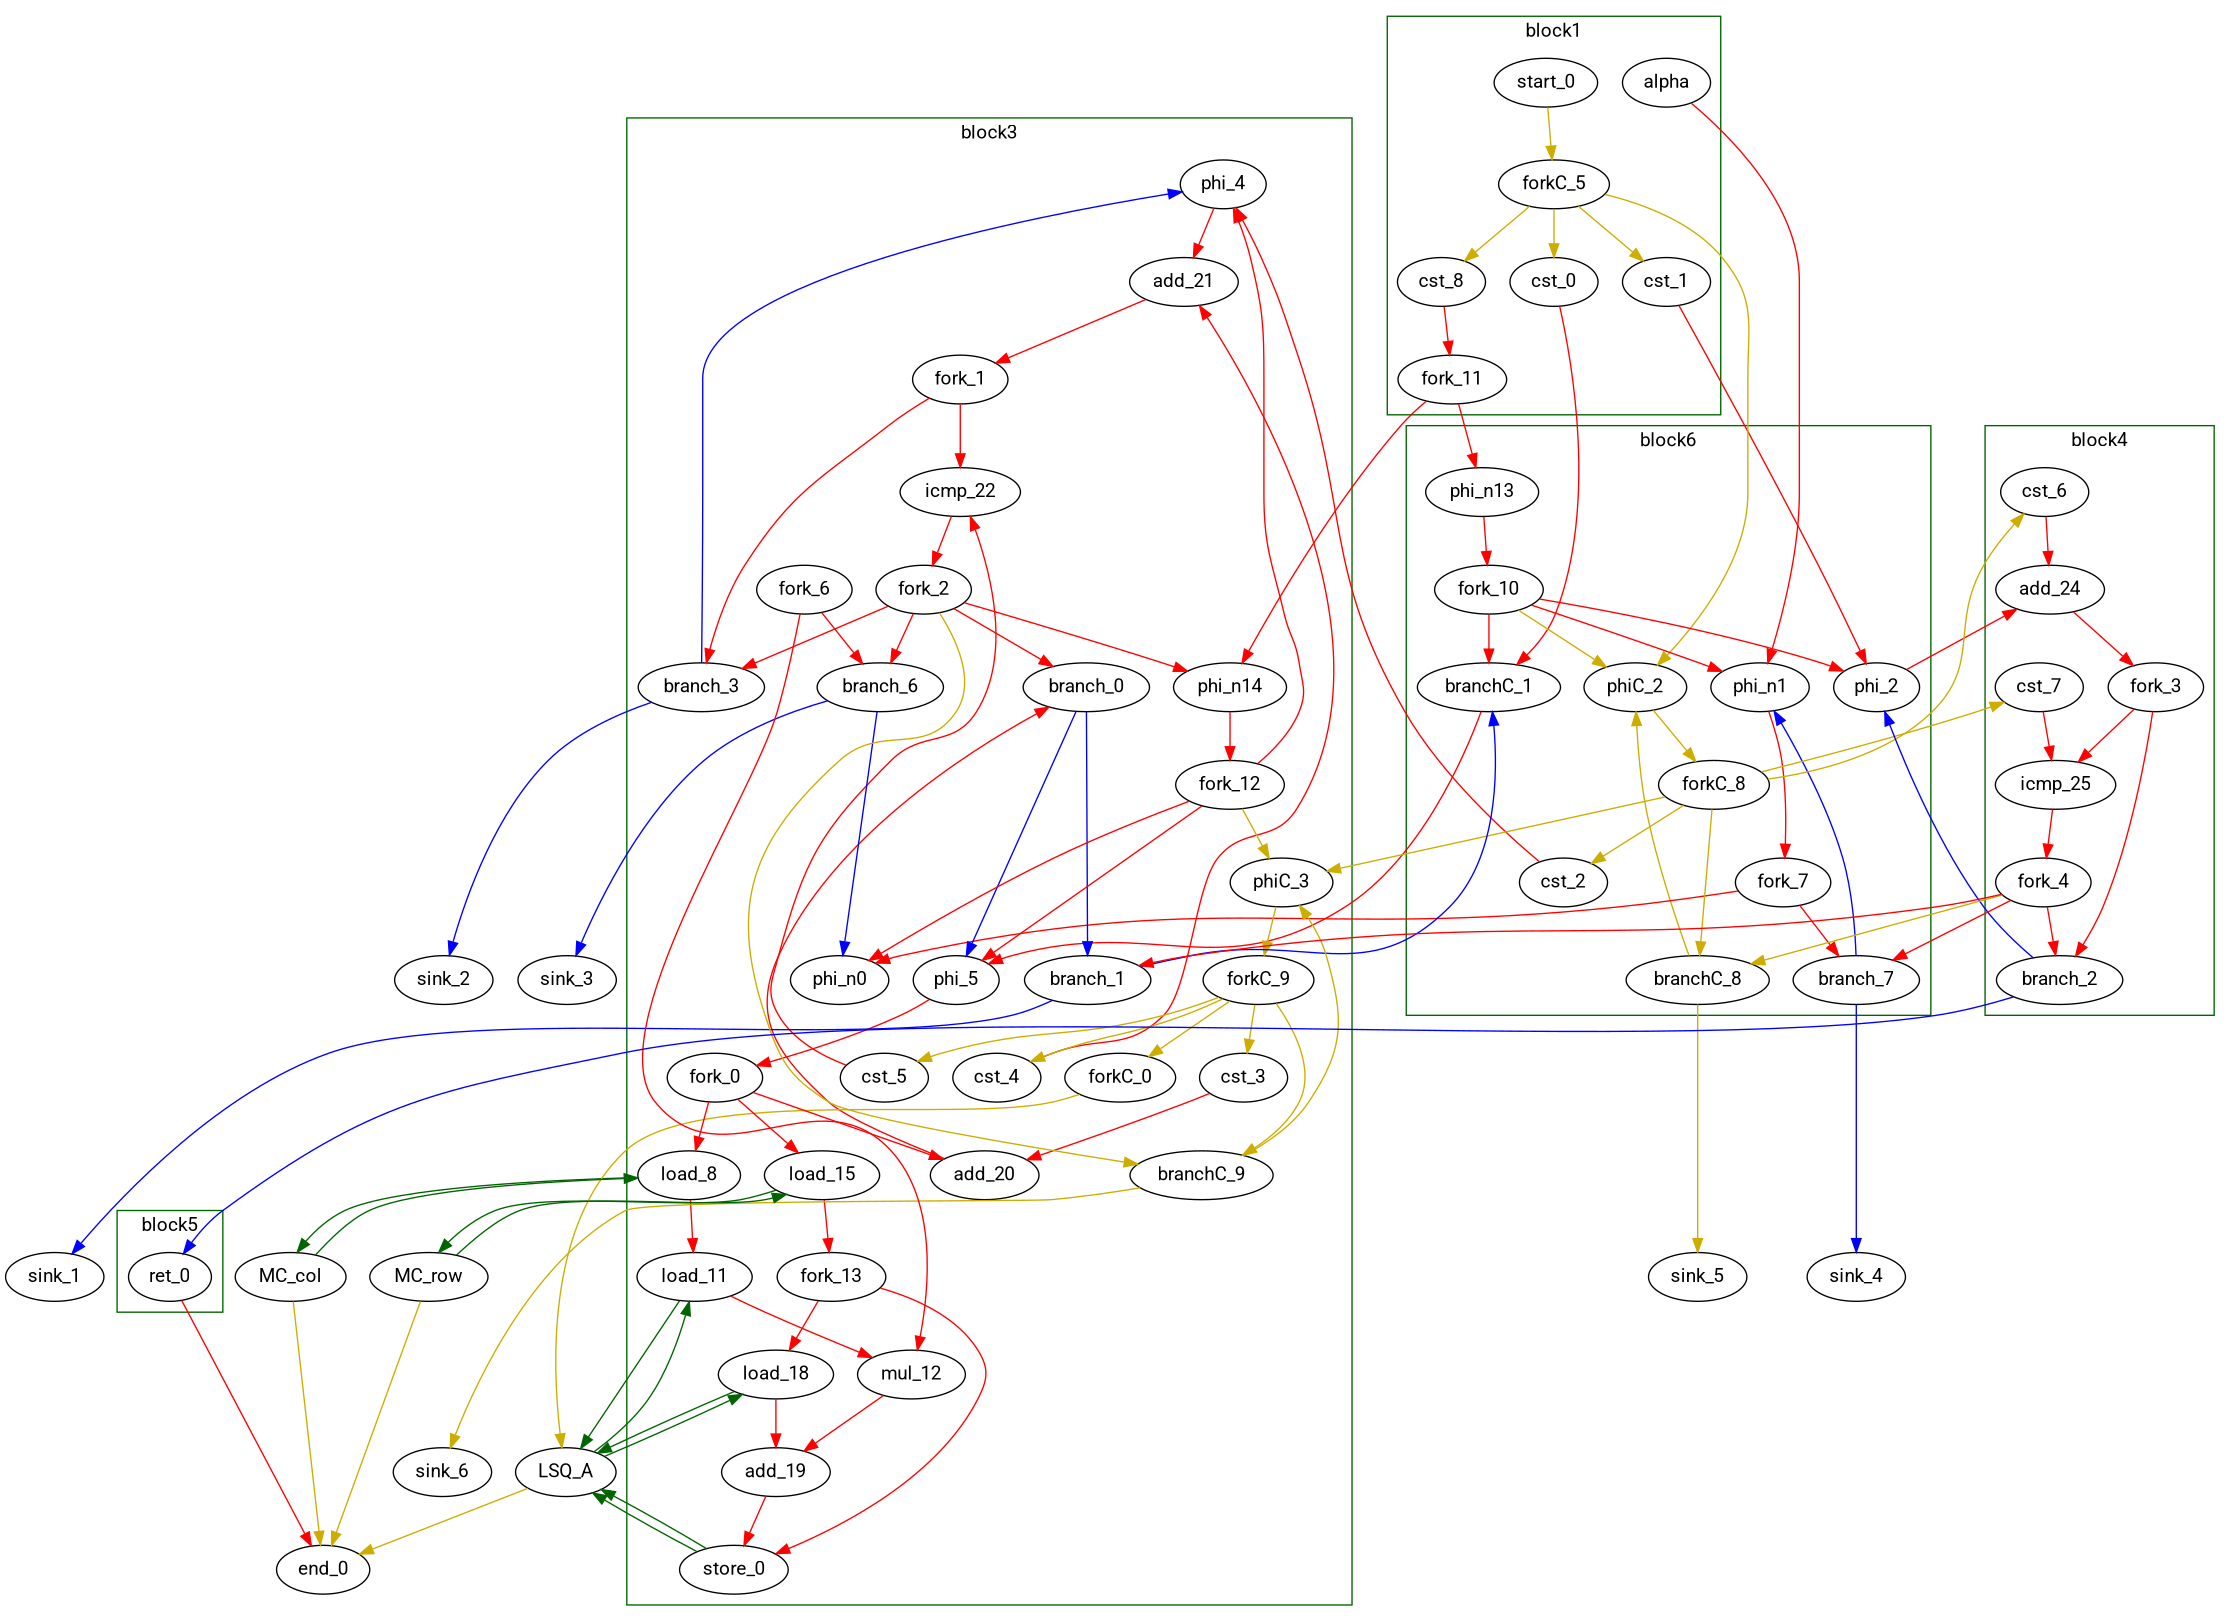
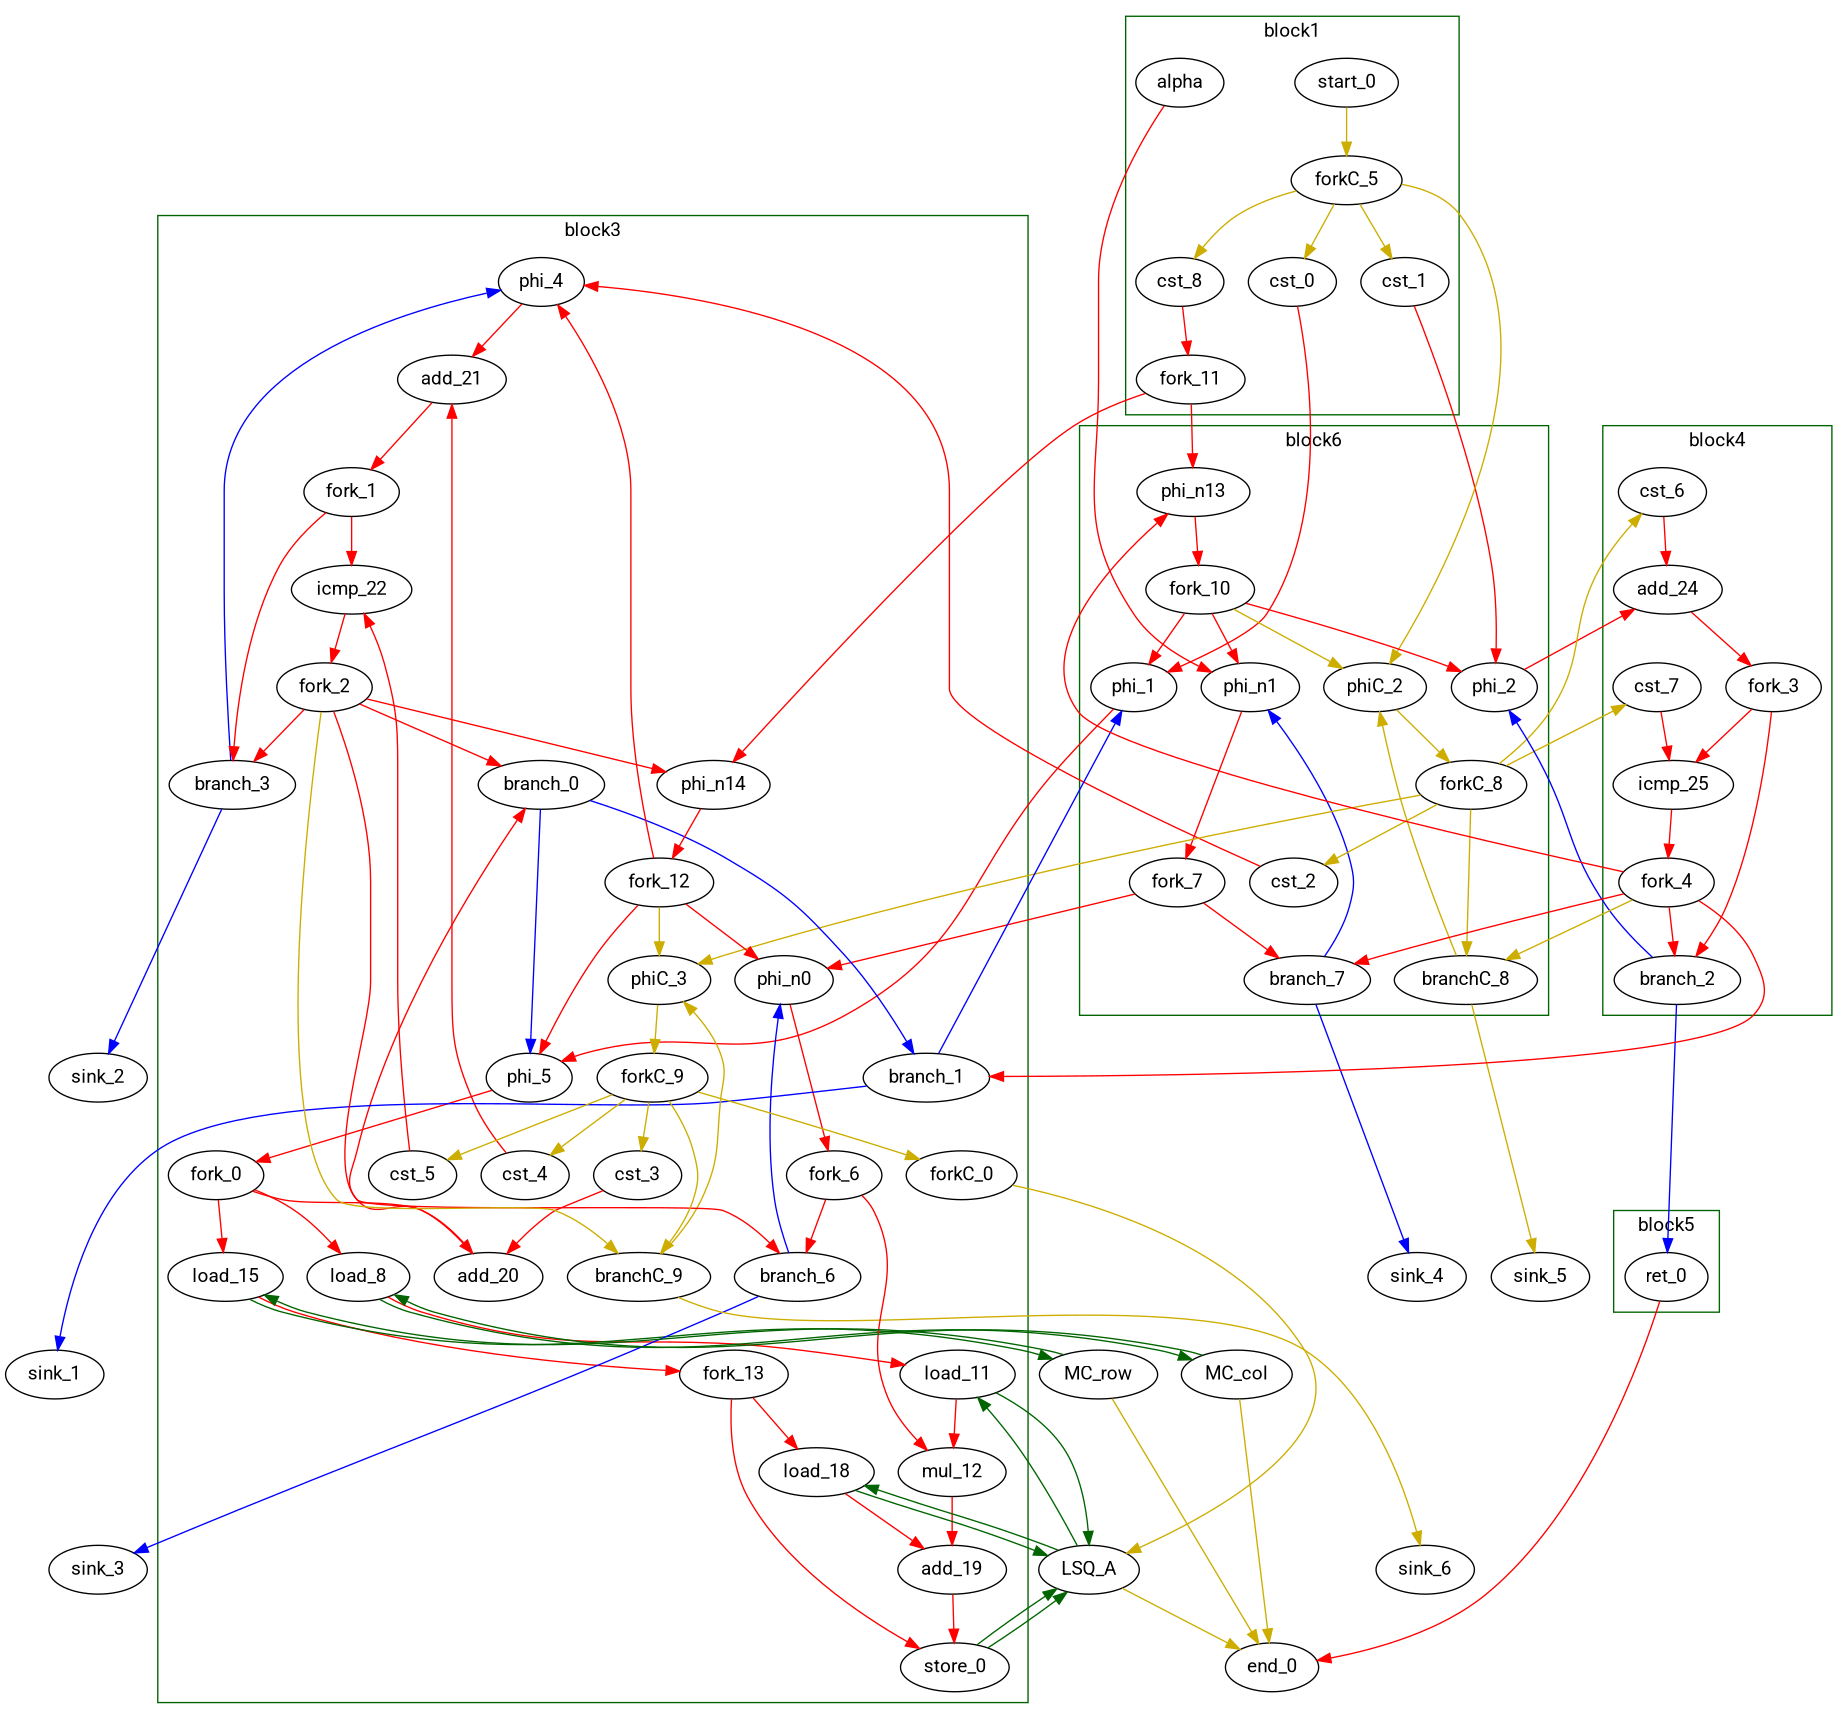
(1489, 687) -> (1134, 687)
none -> (1238, 777)
none -> (807, 1071)
